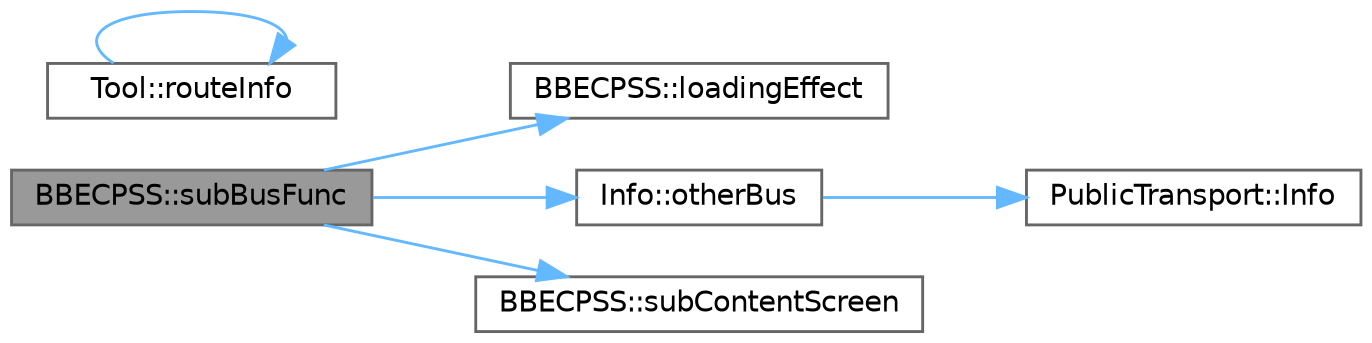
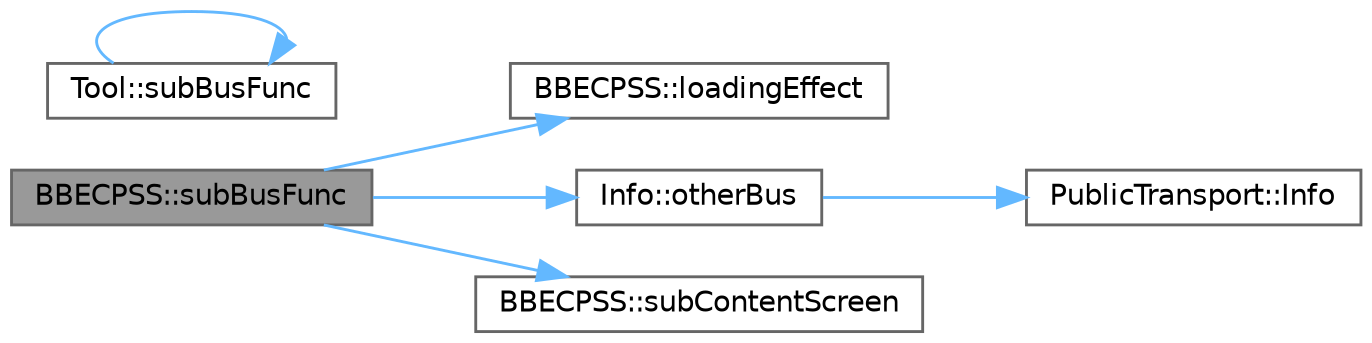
(192, 91) -> (192, 91)
